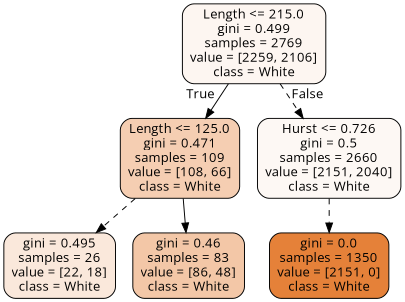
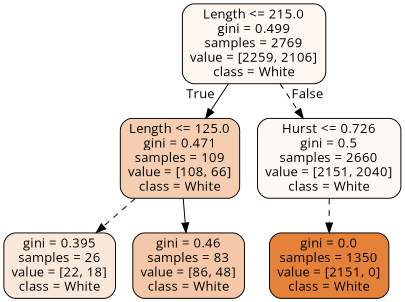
(60, 266) -> (60, 266)
